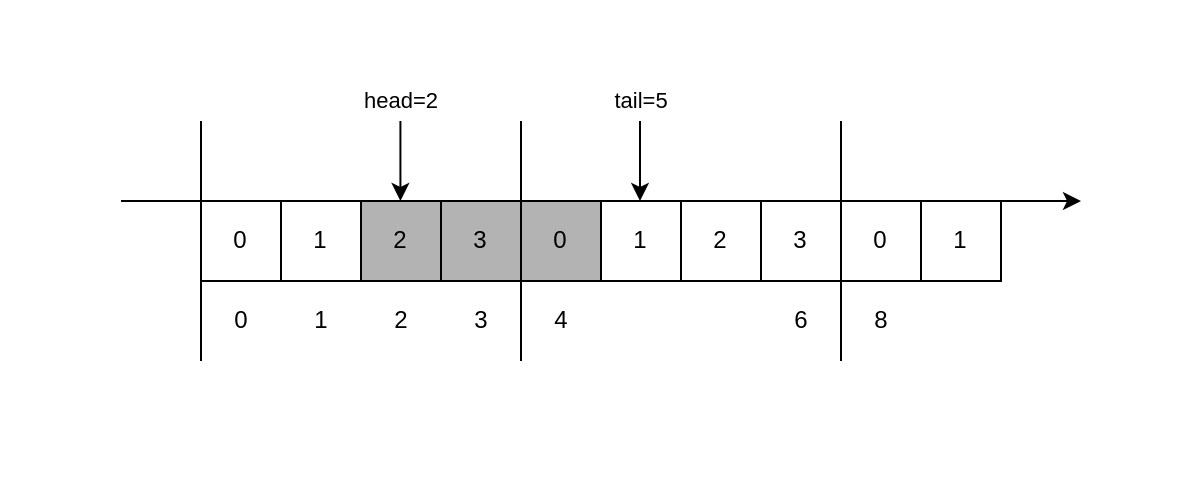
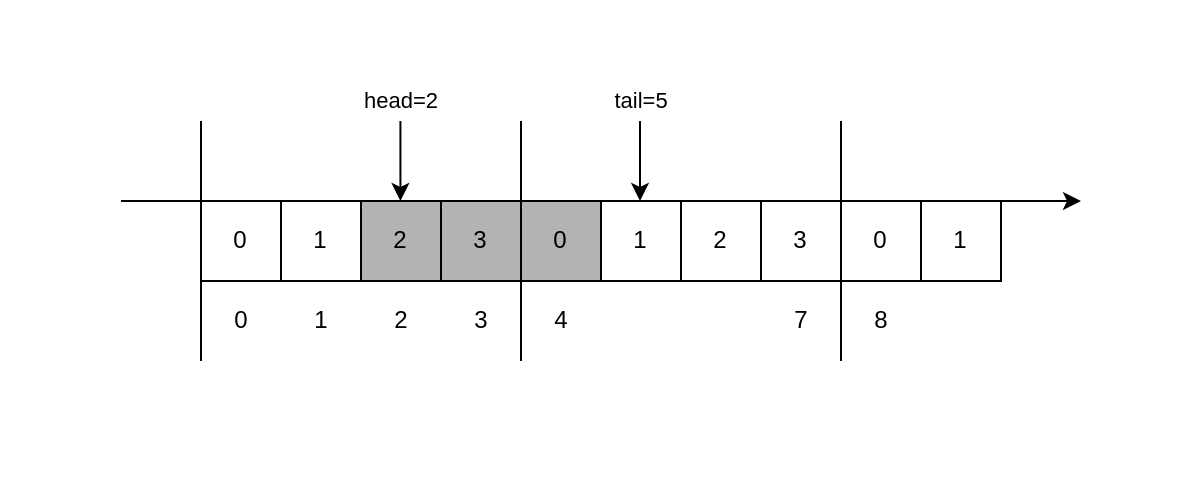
(802, 321) -> (802, 321)
